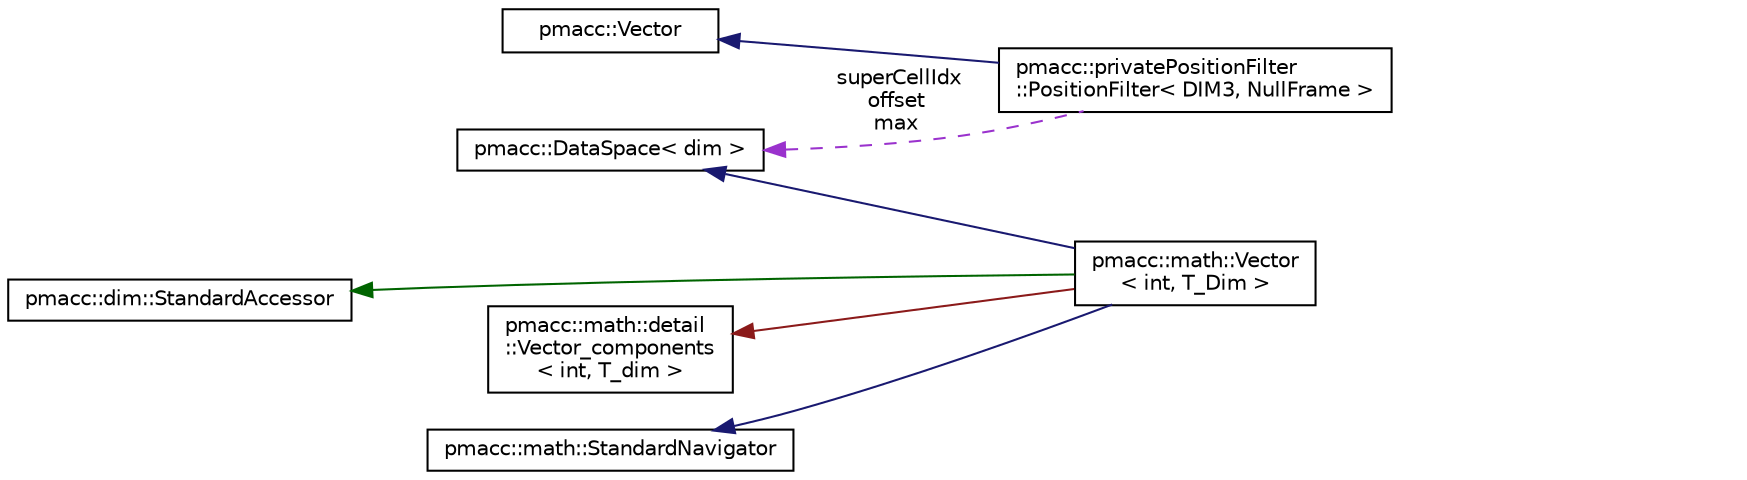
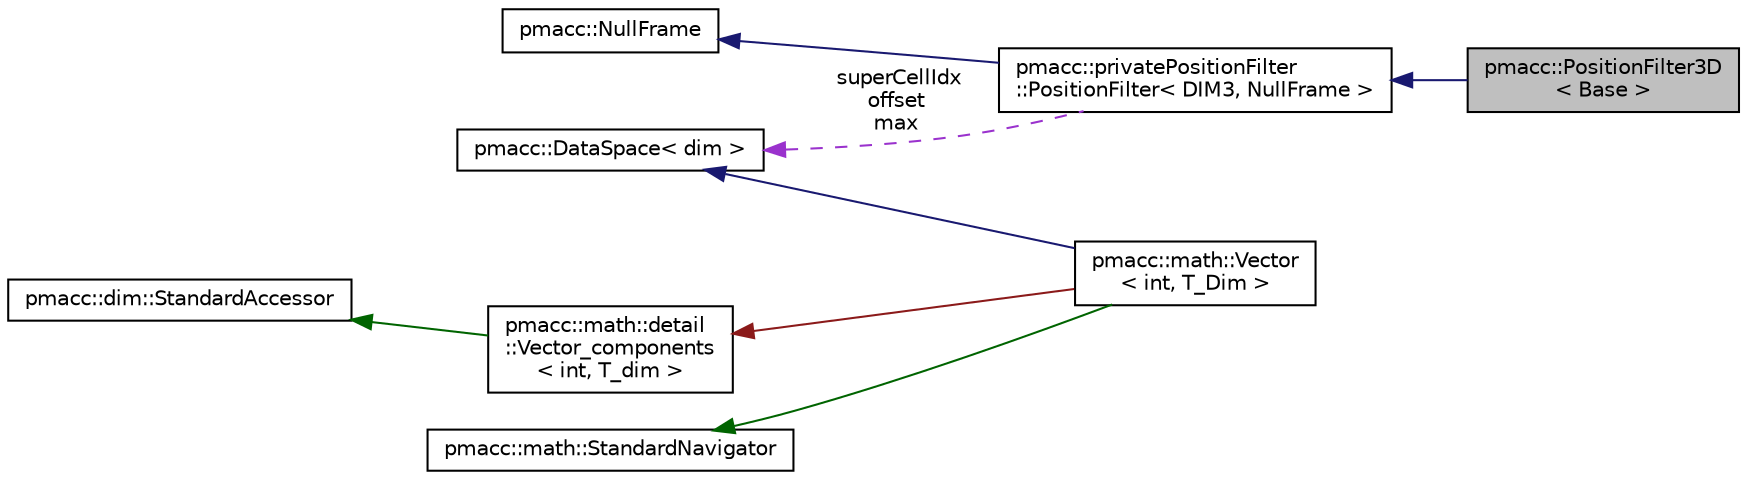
(610, 31) -> (610, 31)
none -> (1603, 80)
(724, 280) -> (430, 329)
(925, 371) -> (925, 371)
